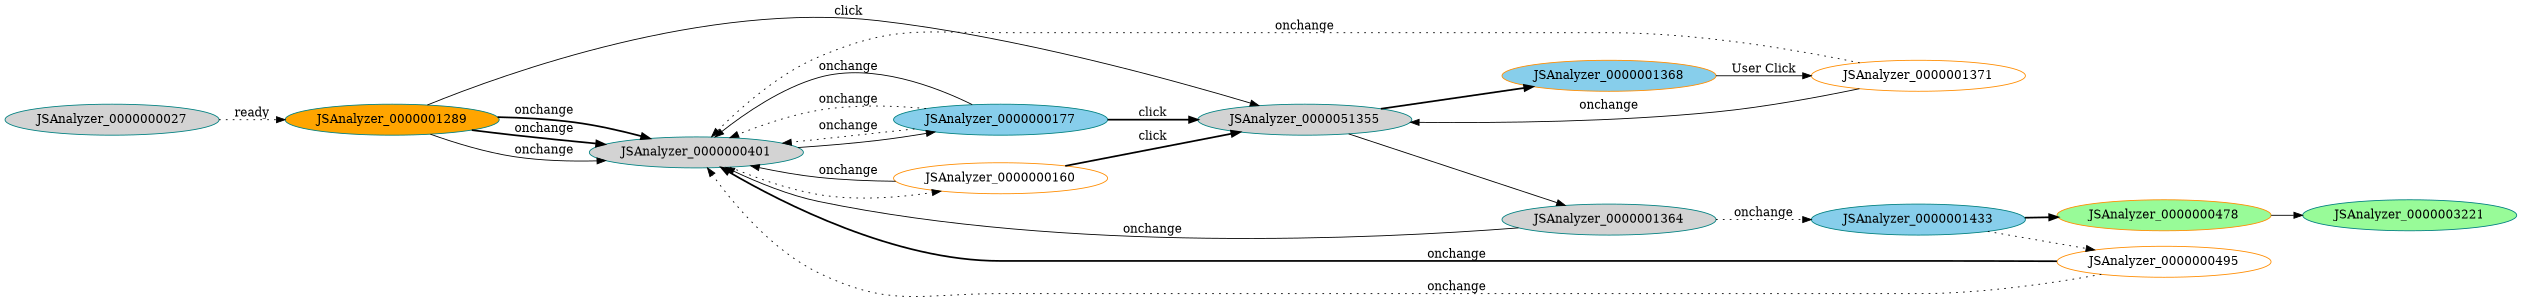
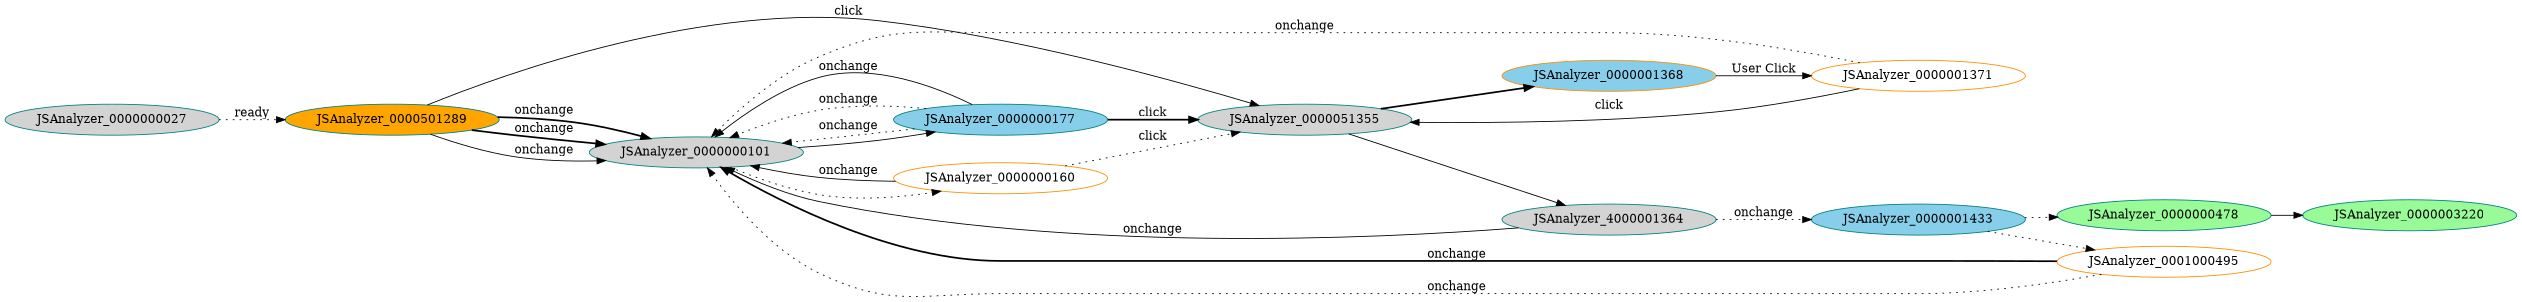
(1609, 105) -> (1609, 105)
(392, 120) -> (392, 120)
(1148, 150) -> (1148, 150)
(696, 152) -> (696, 152)
(2164, 215) -> (2164, 215)
(2410, 215) -> (2410, 215)
(2037, 218) -> (2037, 218)
(1609, 220) -> (1609, 220)
(2164, 262) -> (2164, 262)
